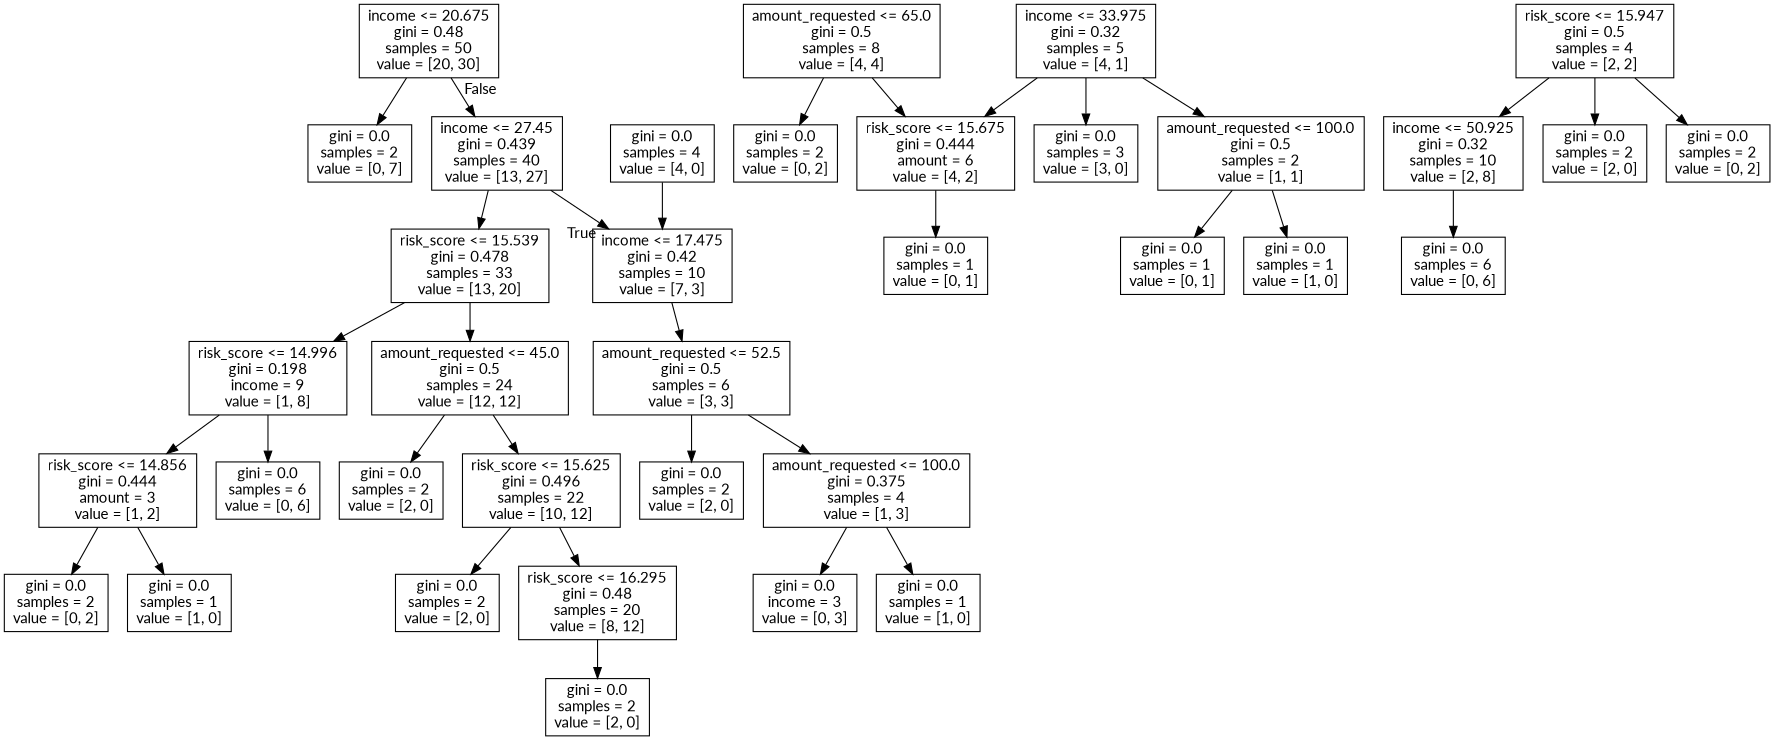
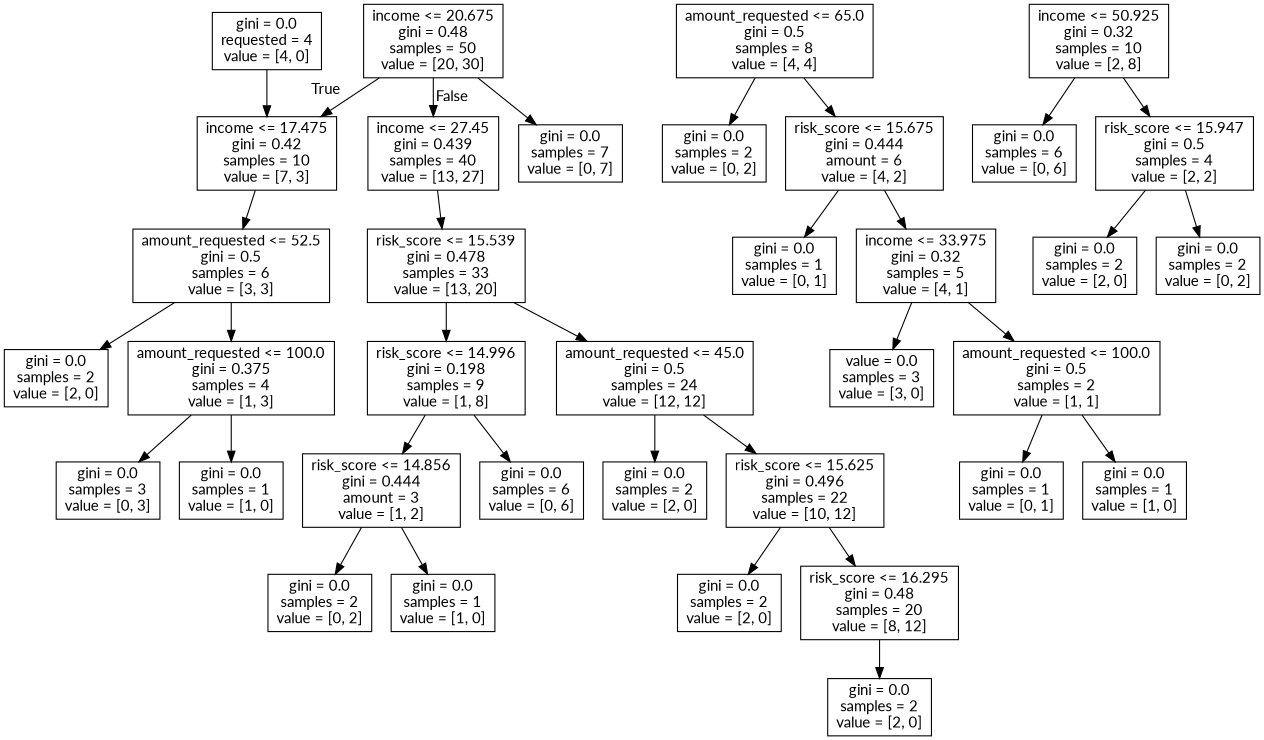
(1015, 94) -> (893, 205)
(1529, 94) -> (1134, 93)
(360, 153) -> (571, 153)
(662, 153) -> (267, 41)
(1086, 153) -> (882, 378)
(575, 207) -> (355, 94)
(268, 378) -> (446, 378)
(805, 603) -> (108, 491)
